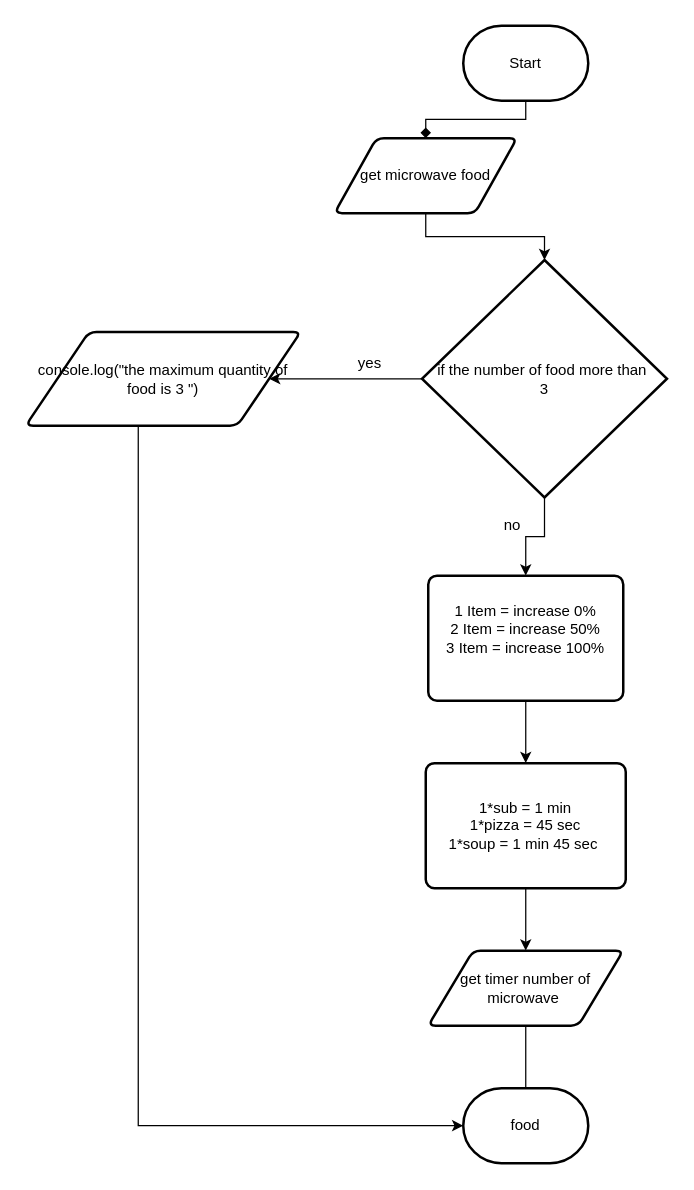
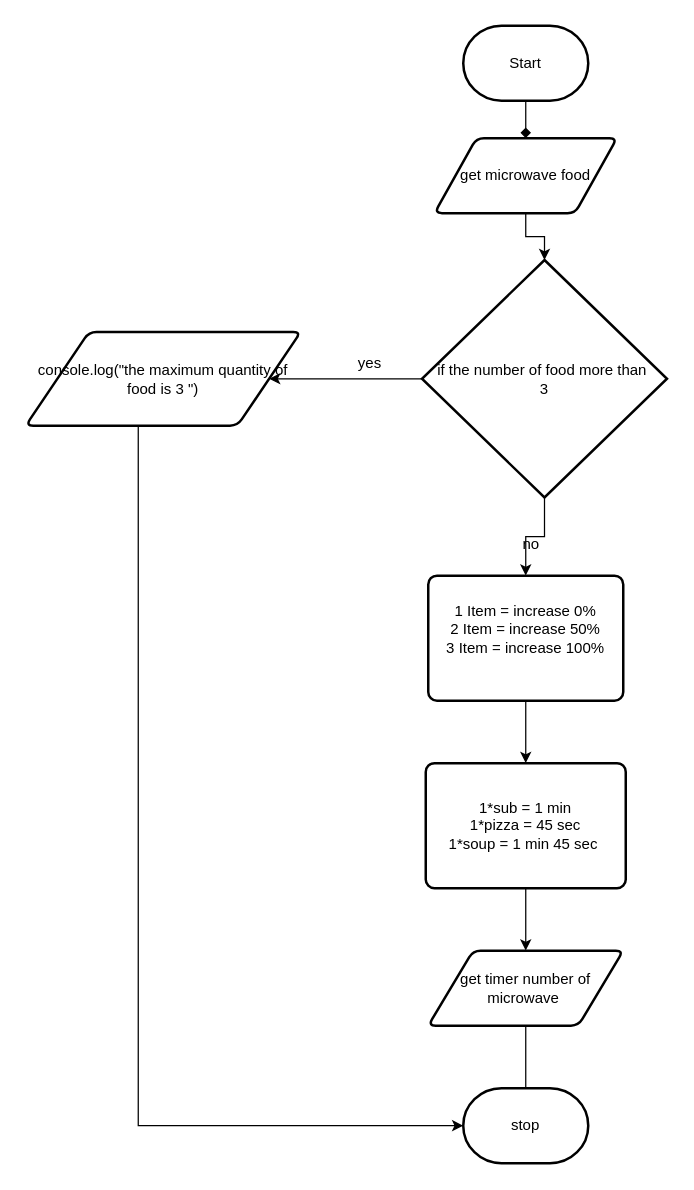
(426, 176) -> (526, 176)
(512, 526) -> (531, 544)
(526, 1126) -> (526, 1126)
